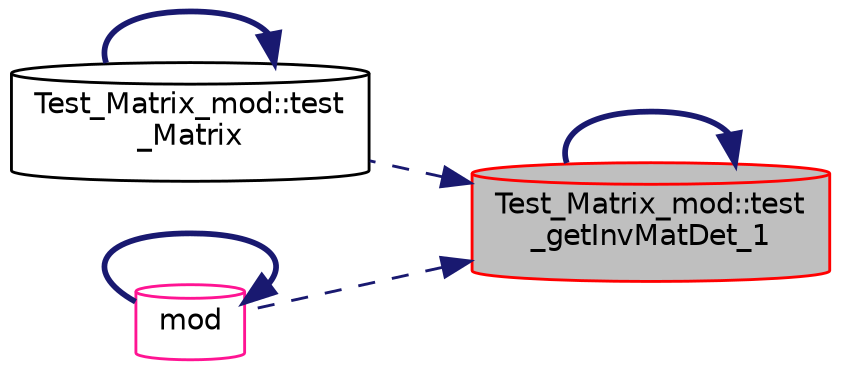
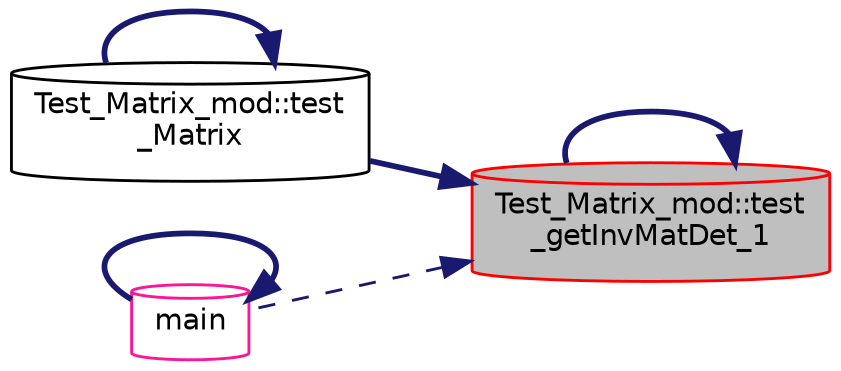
(406, 169) -> (406, 169)
(190, 322) -> (190, 322)
